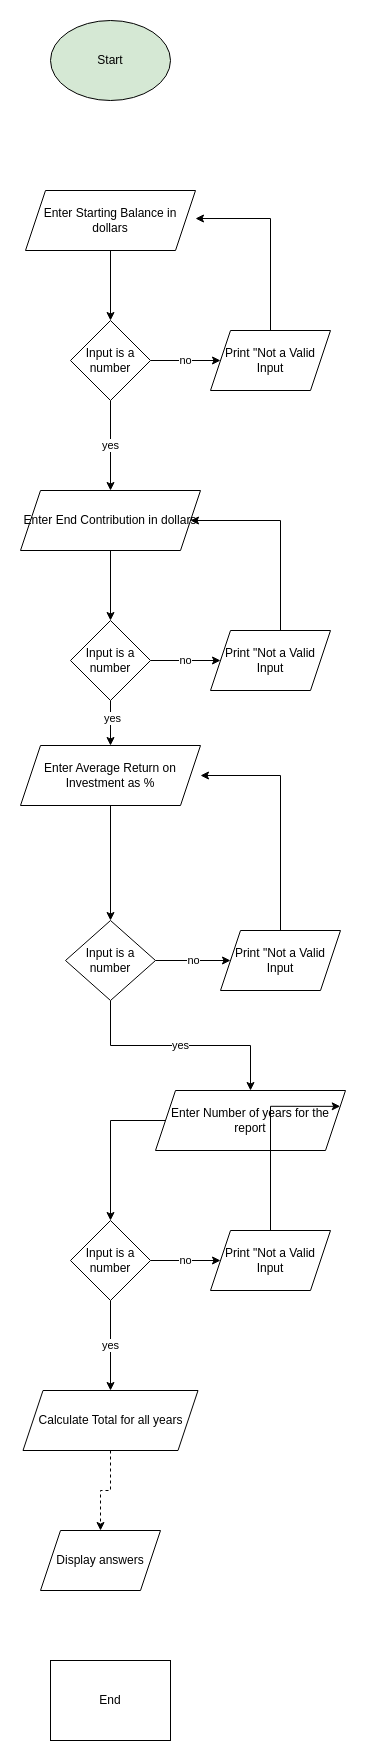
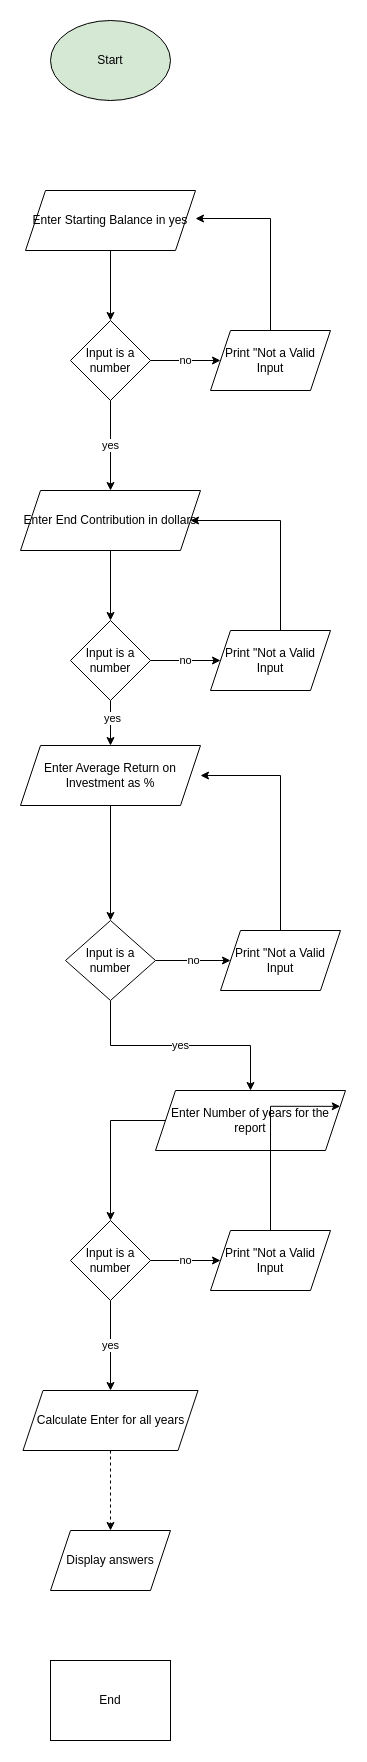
(111, 221) -> (111, 221)
(111, 1421) -> (111, 1421)
(101, 1561) -> (111, 1561)
